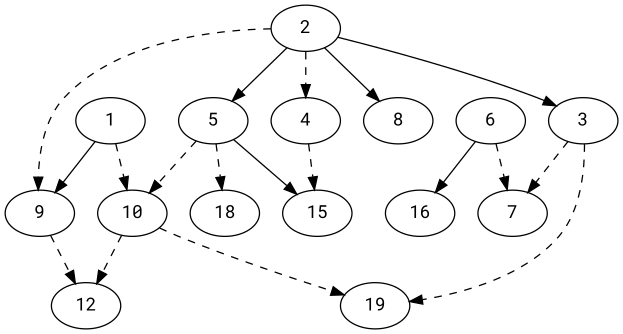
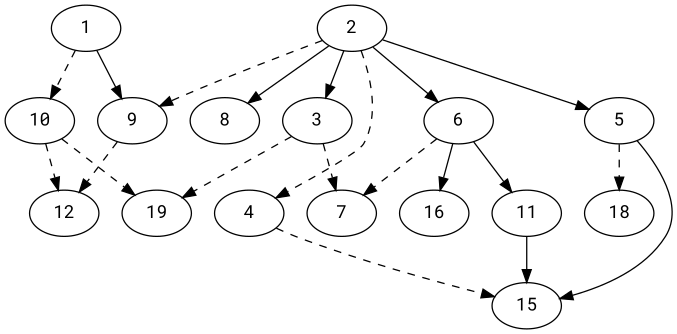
none -> (401, 71)
(177, 162) -> none
none -> (527, 213)
